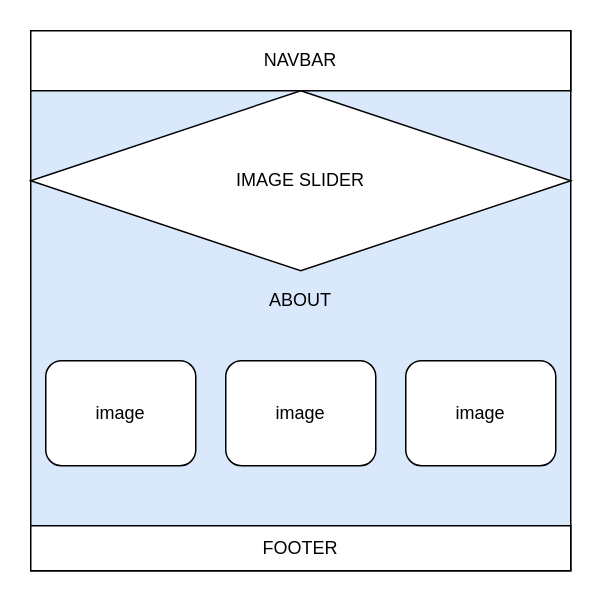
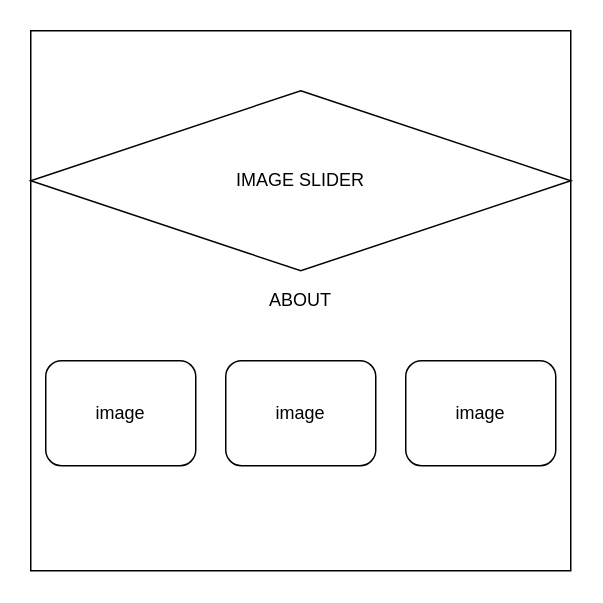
(301, 61) -> none
(301, 301) -> (301, 301)
(301, 548) -> none
